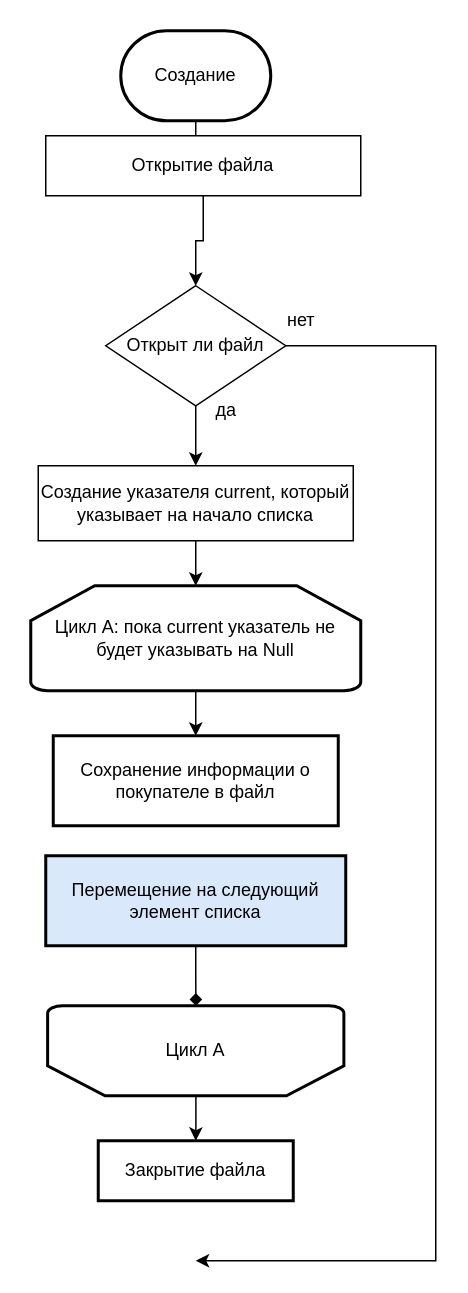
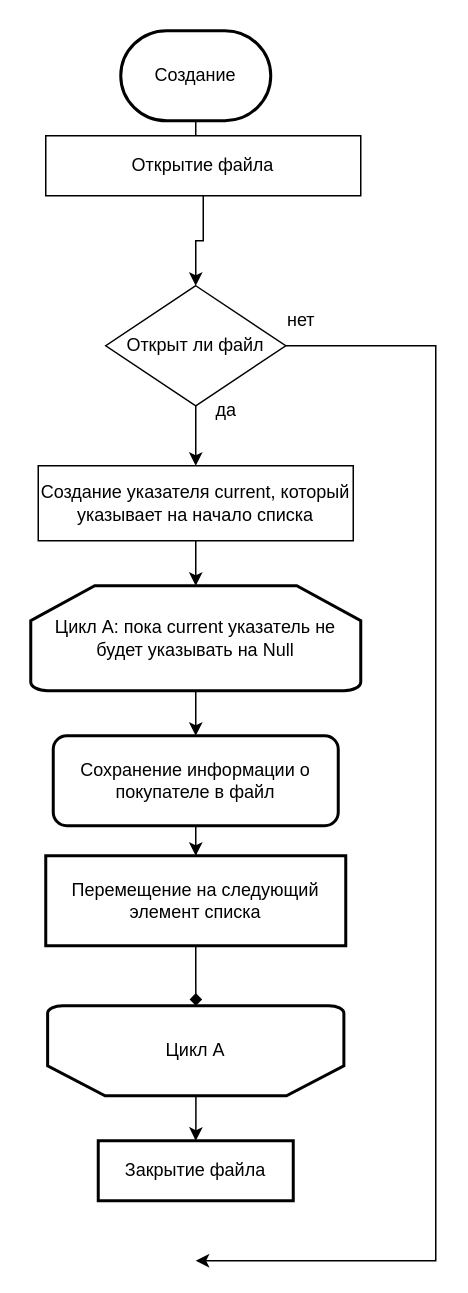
(196, 781) -> (196, 781)
none -> (196, 846)
(196, 901) -> (196, 901)
